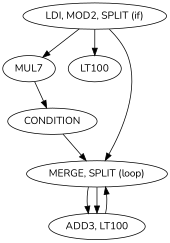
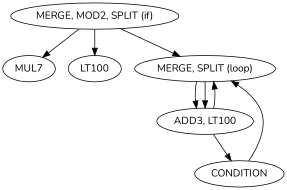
(95, 16) -> (95, 16)
(39, 91) -> (220, 145)
